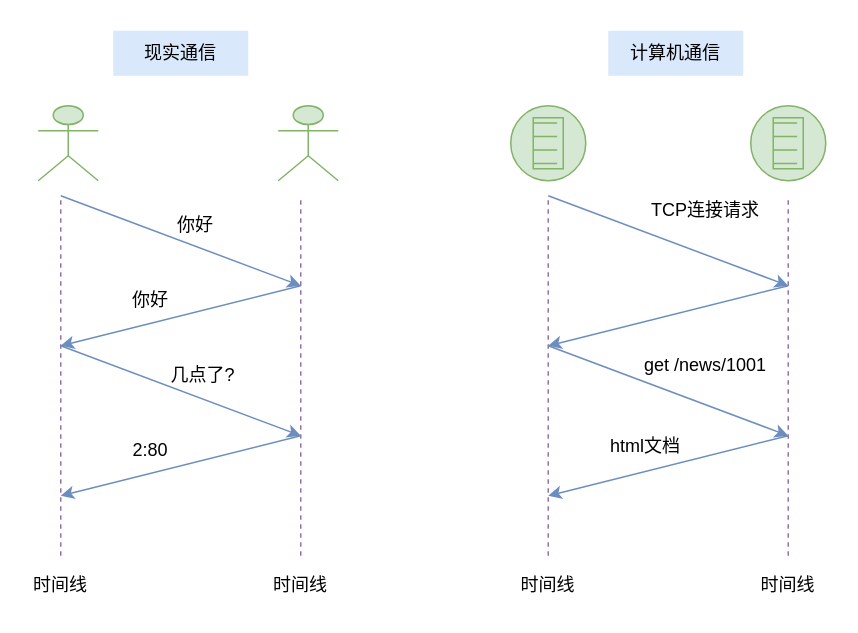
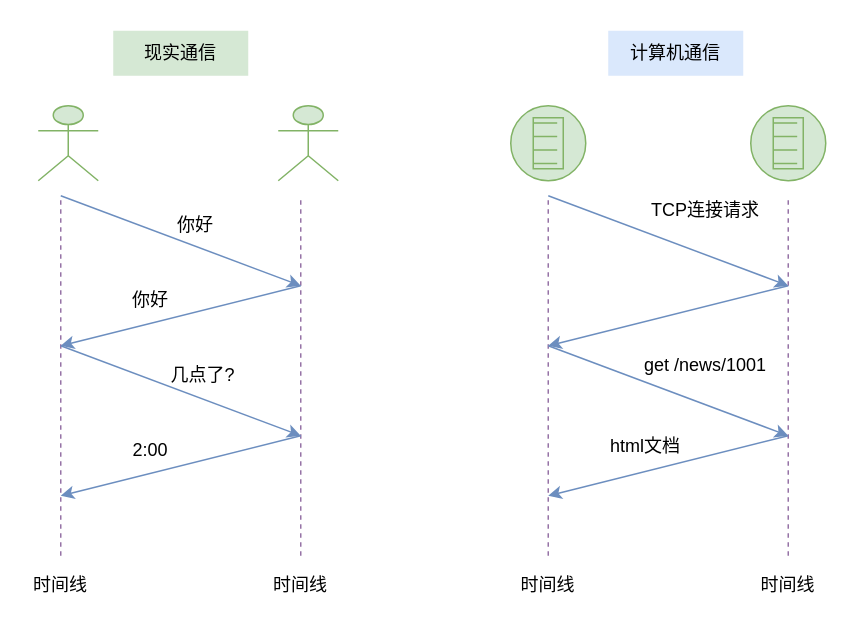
(181, 53) -> (181, 53)
(151, 451) -> (151, 451)
